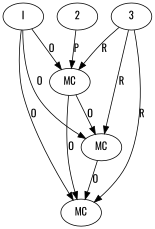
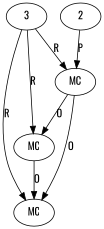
(23, 17) -> none
